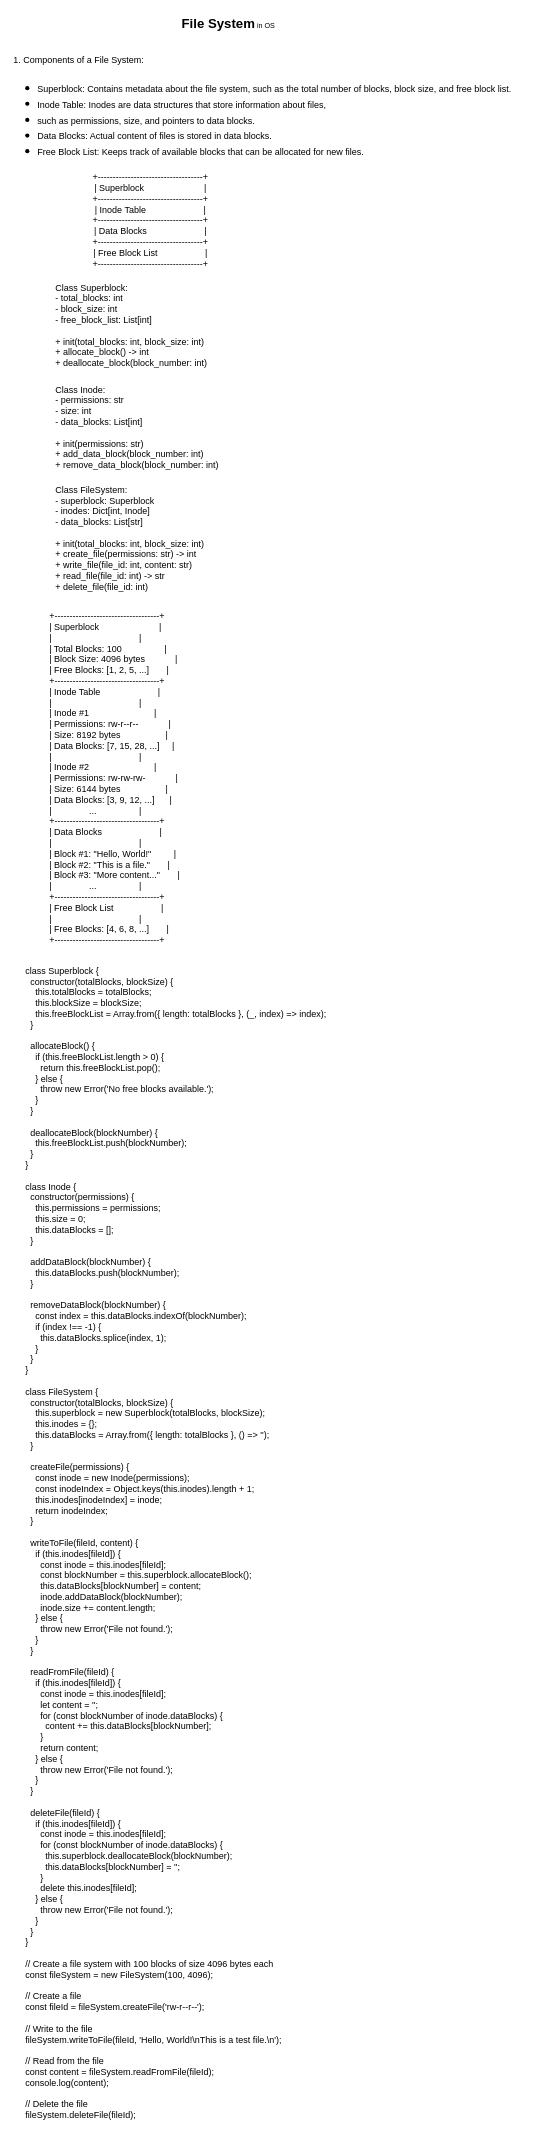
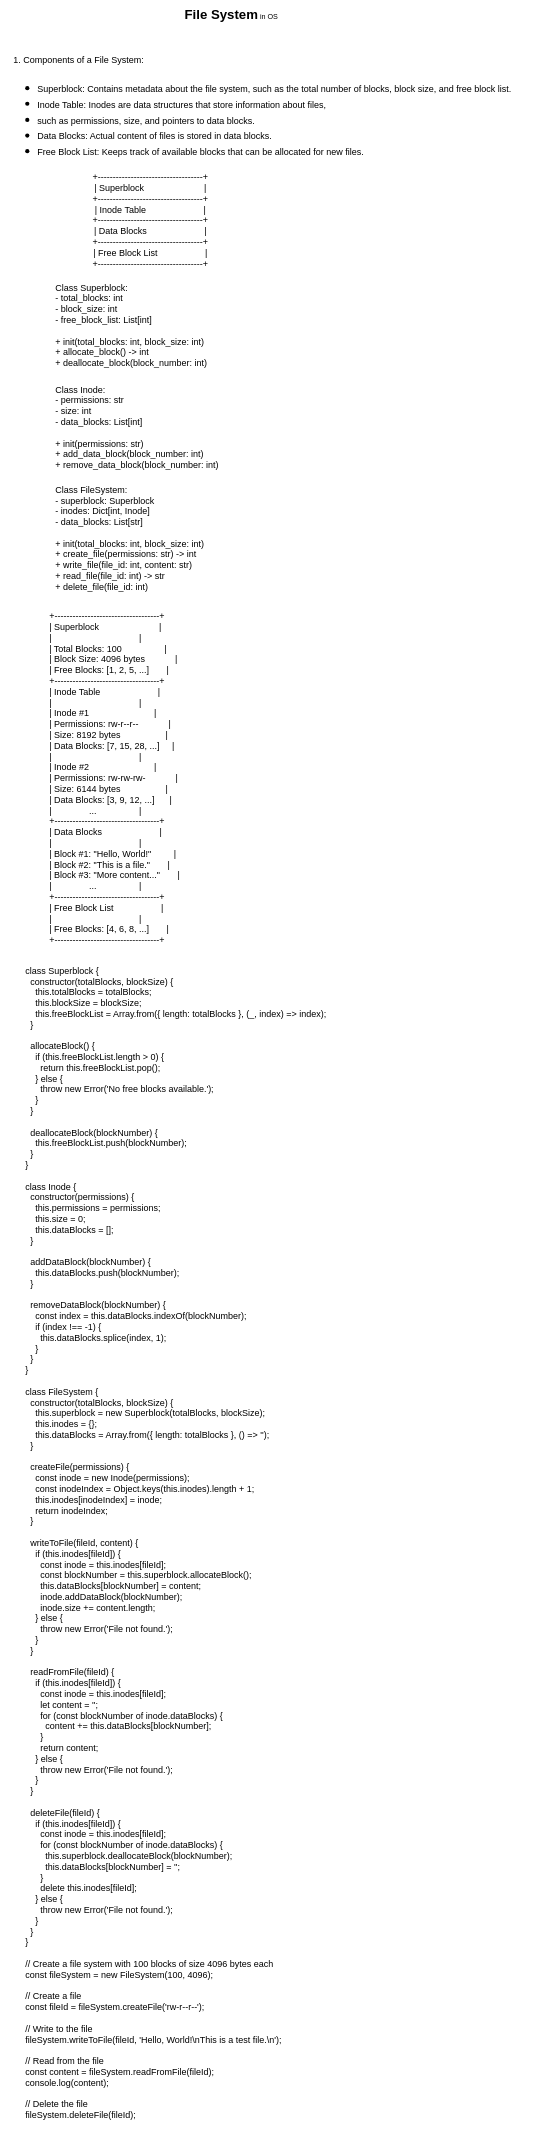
(228, 24) -> (231, 15)
